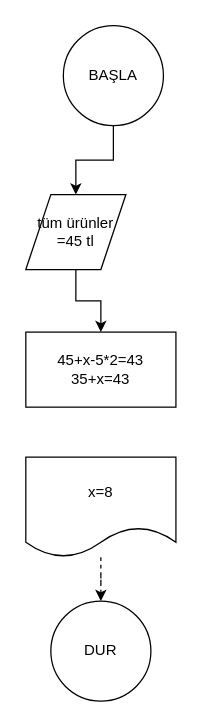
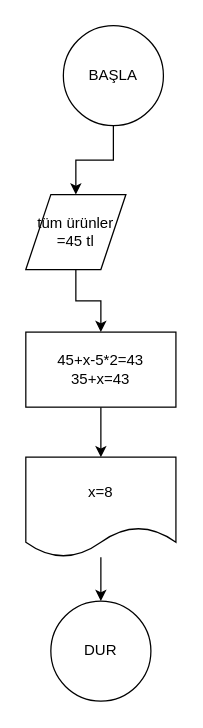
none -> (101, 428)
(101, 581) -> (101, 581)
